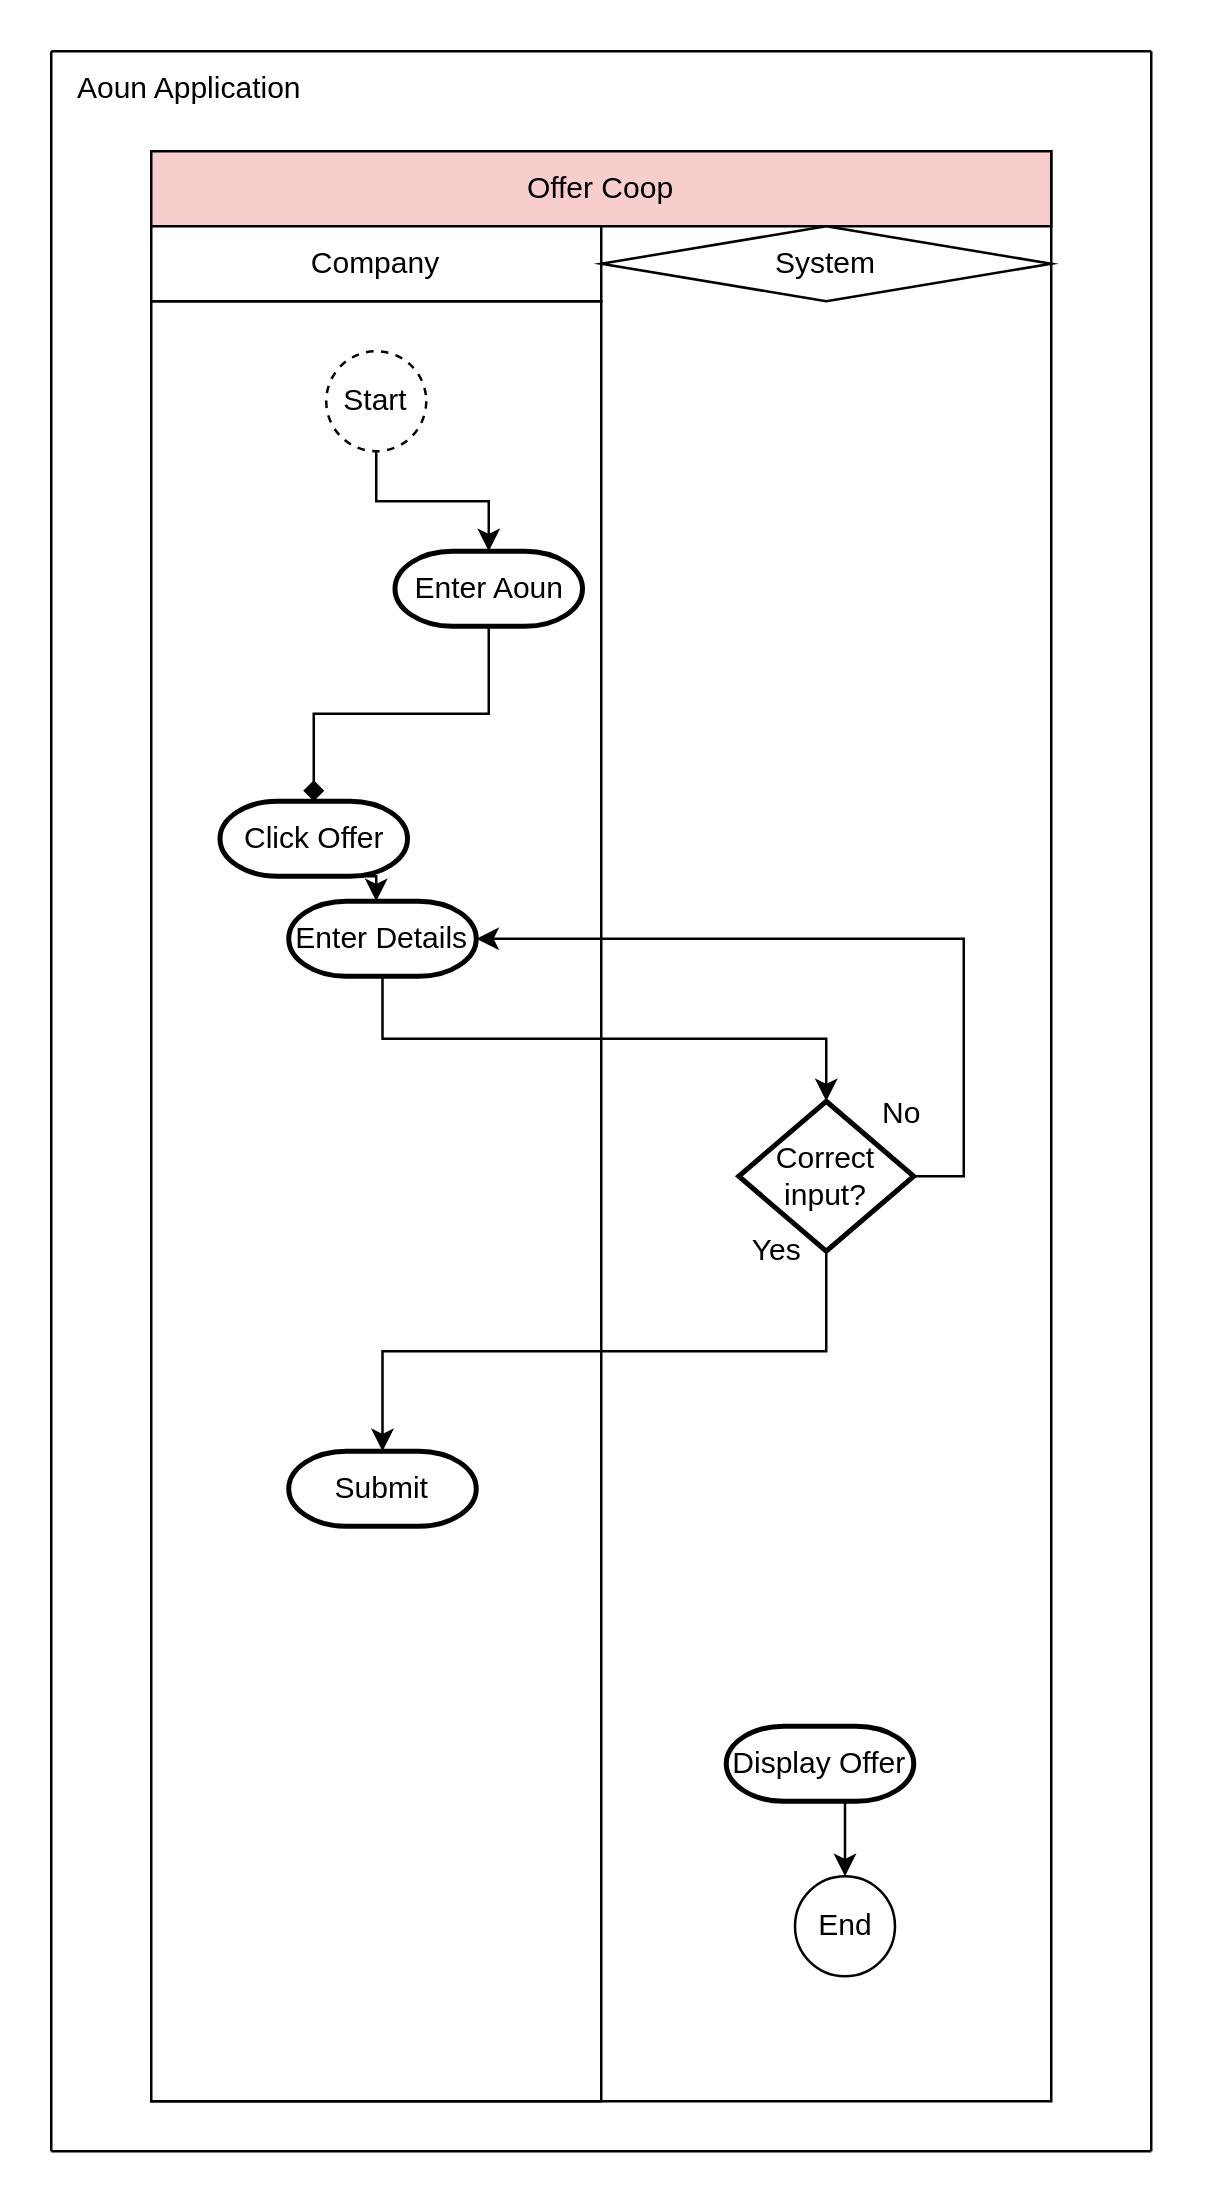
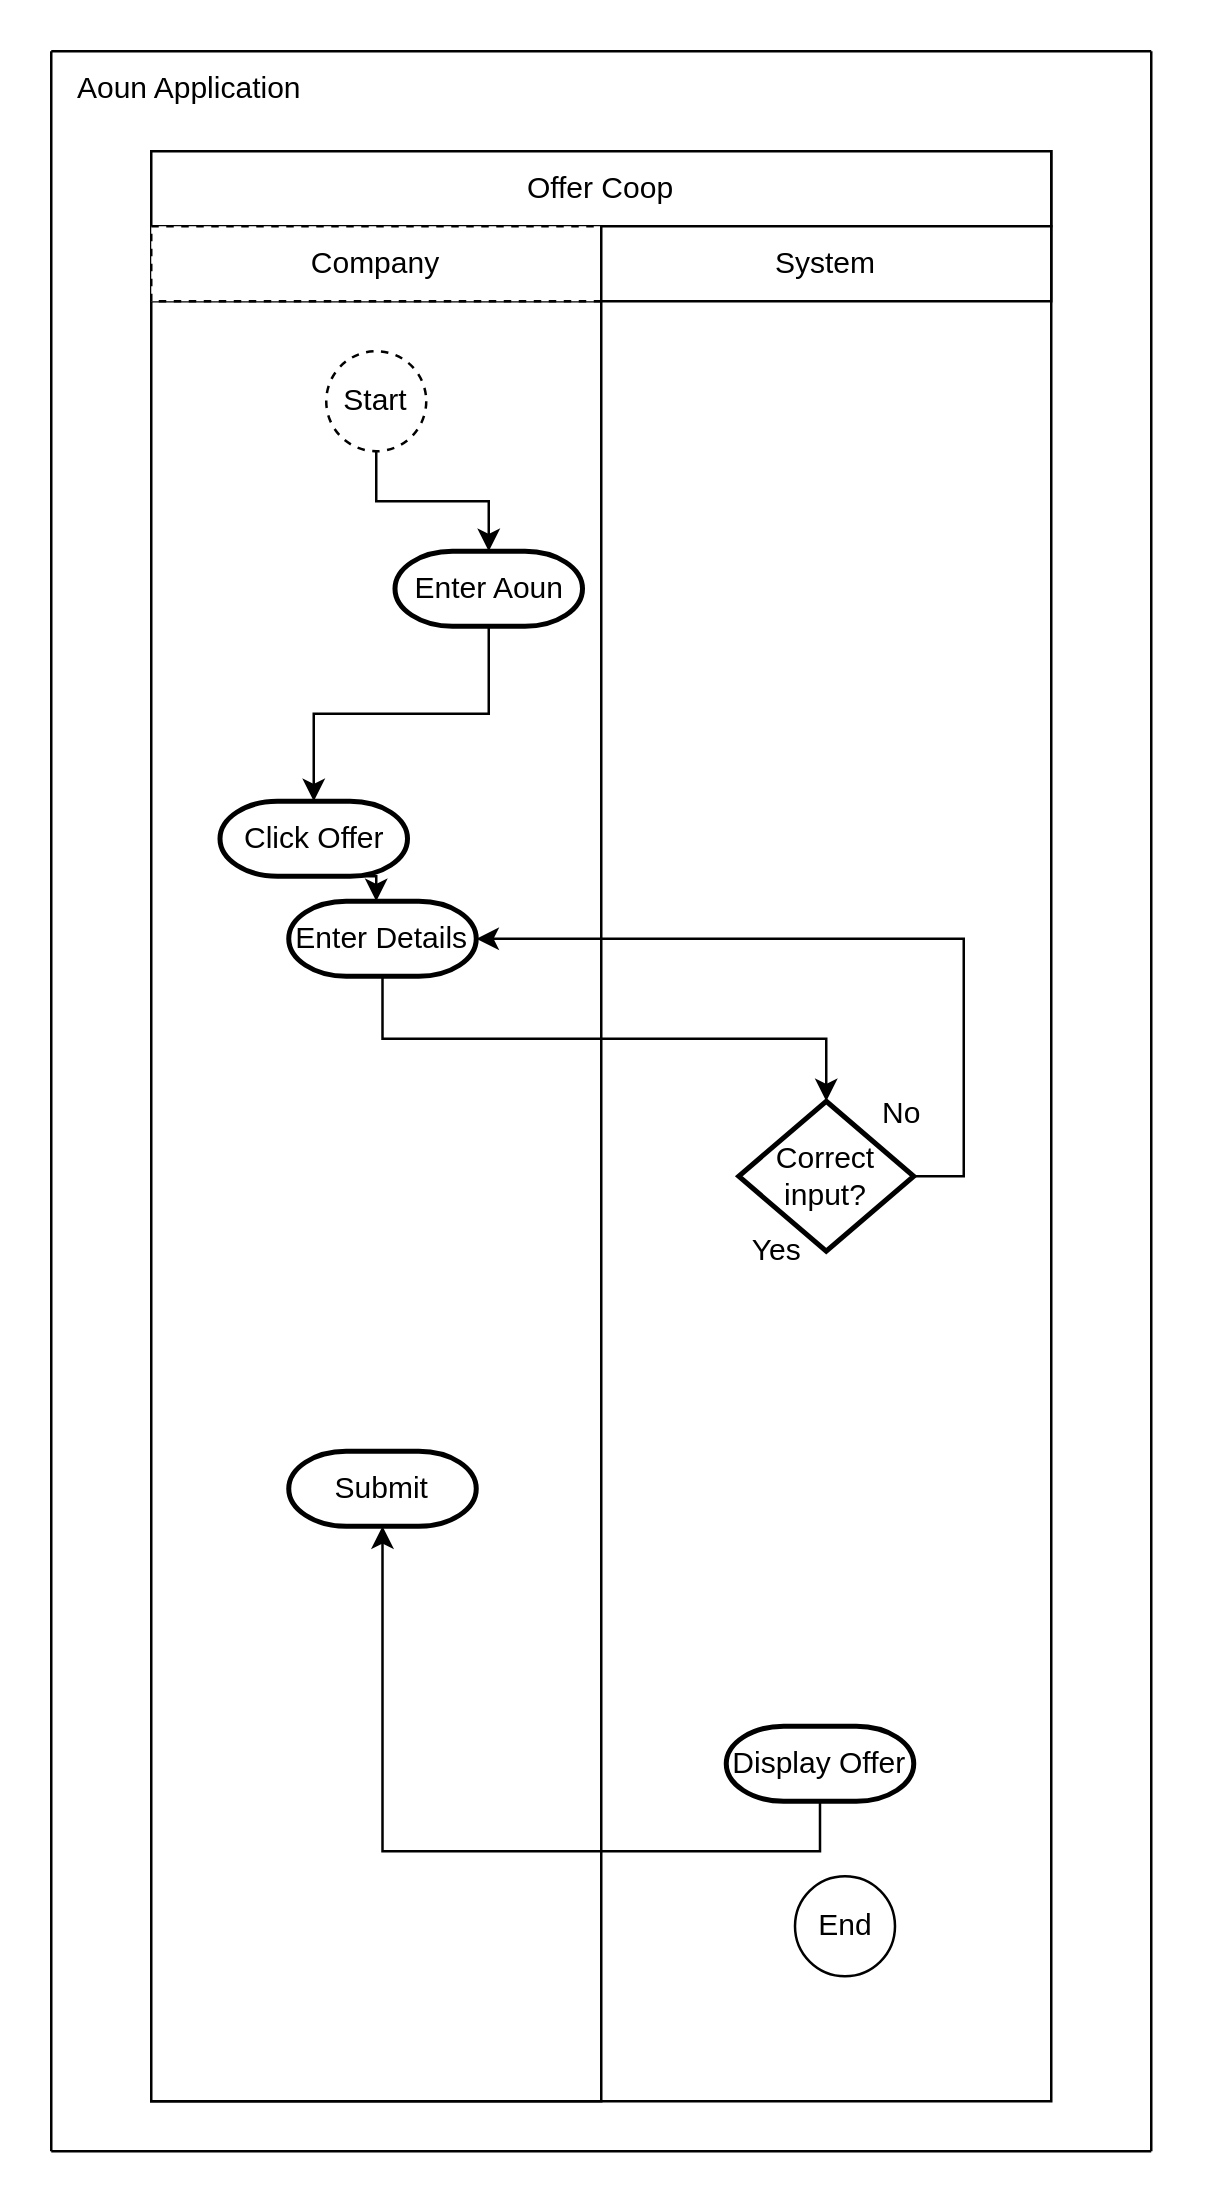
(601, 189) -> (601, 189)
(376, 264) -> (376, 264)
(826, 264) -> (826, 264)
(314, 781) -> (314, 782)
(612, 1351) -> none
(845, 1831) -> (472, 1851)
